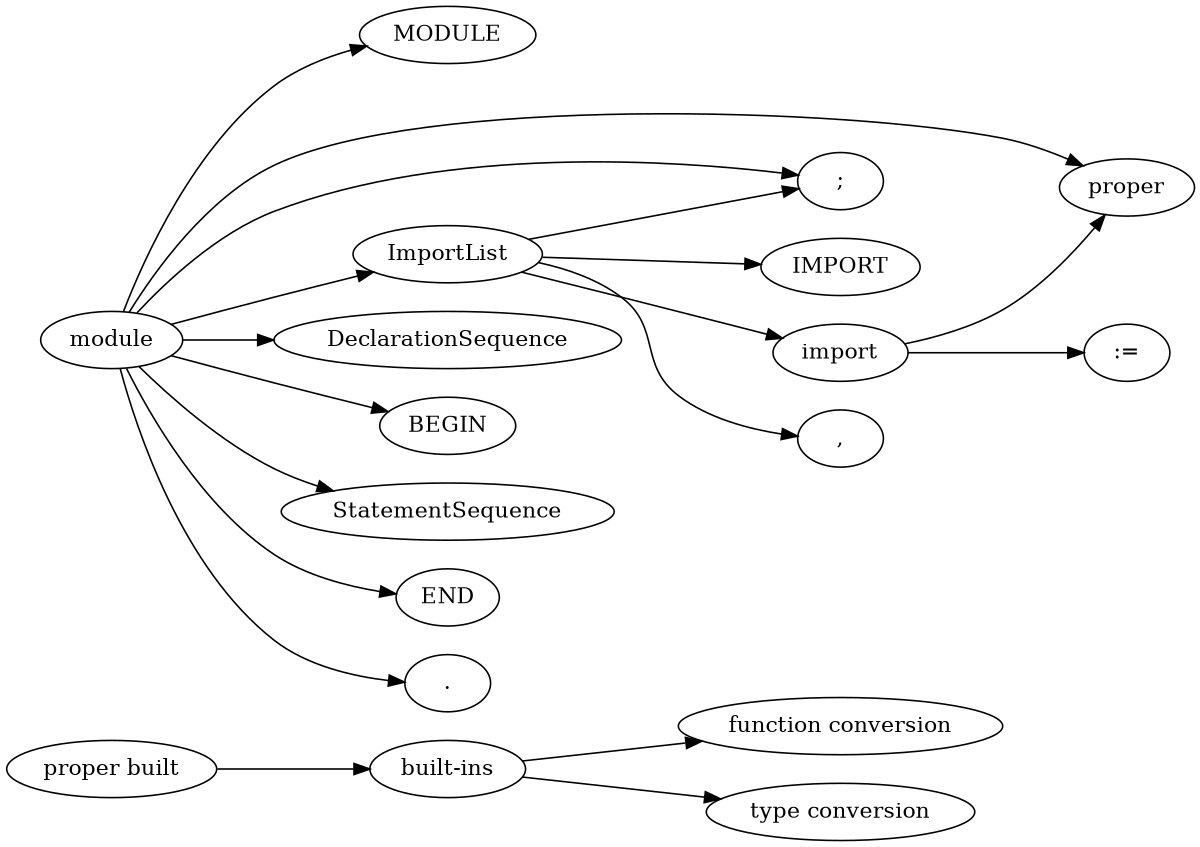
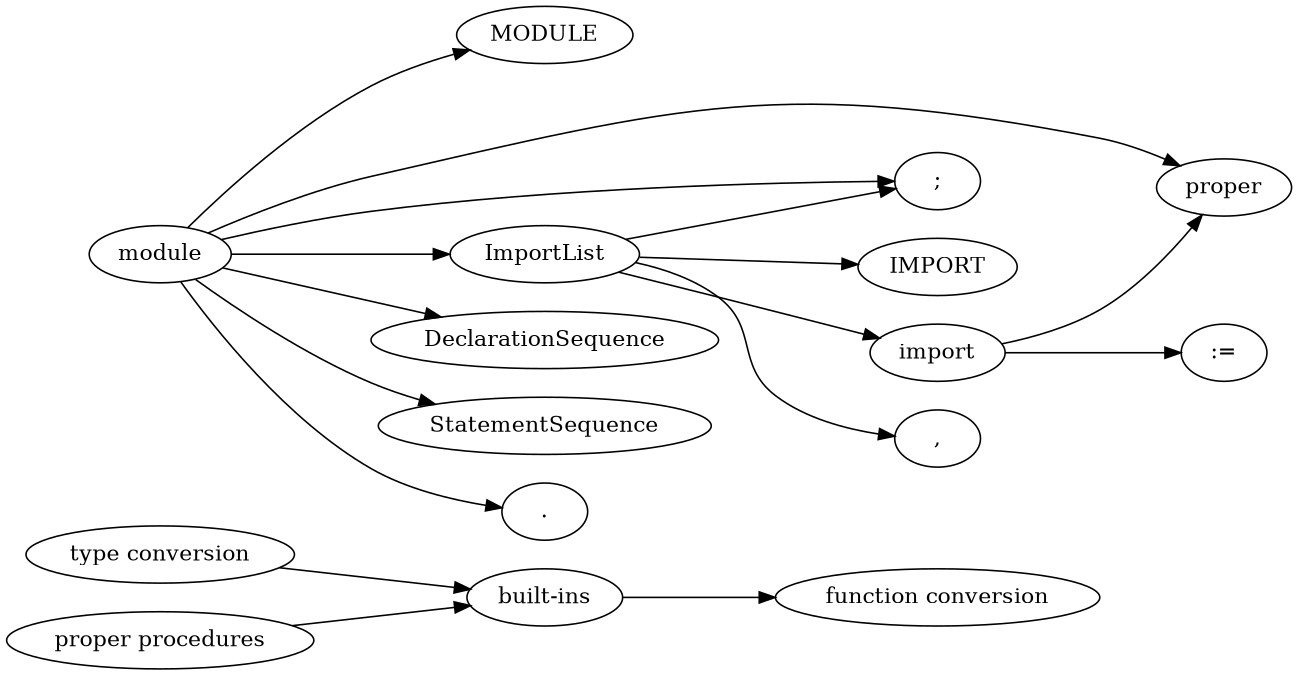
(448, 426) -> none
(448, 597) -> none
(112, 769) -> (160, 640)
(613, 787) -> (367, 578)
